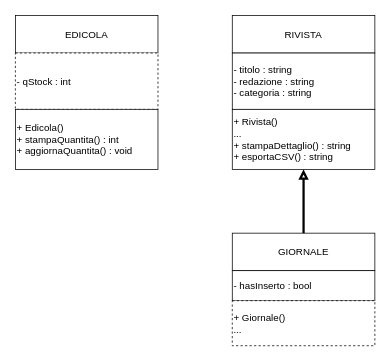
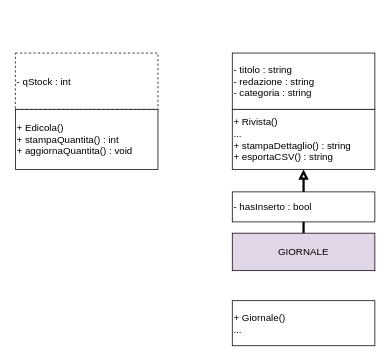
(87, 34) -> none
(303, 34) -> none
(303, 252) -> (303, 252)
(303, 285) -> (303, 207)
(303, 323) -> (303, 323)
